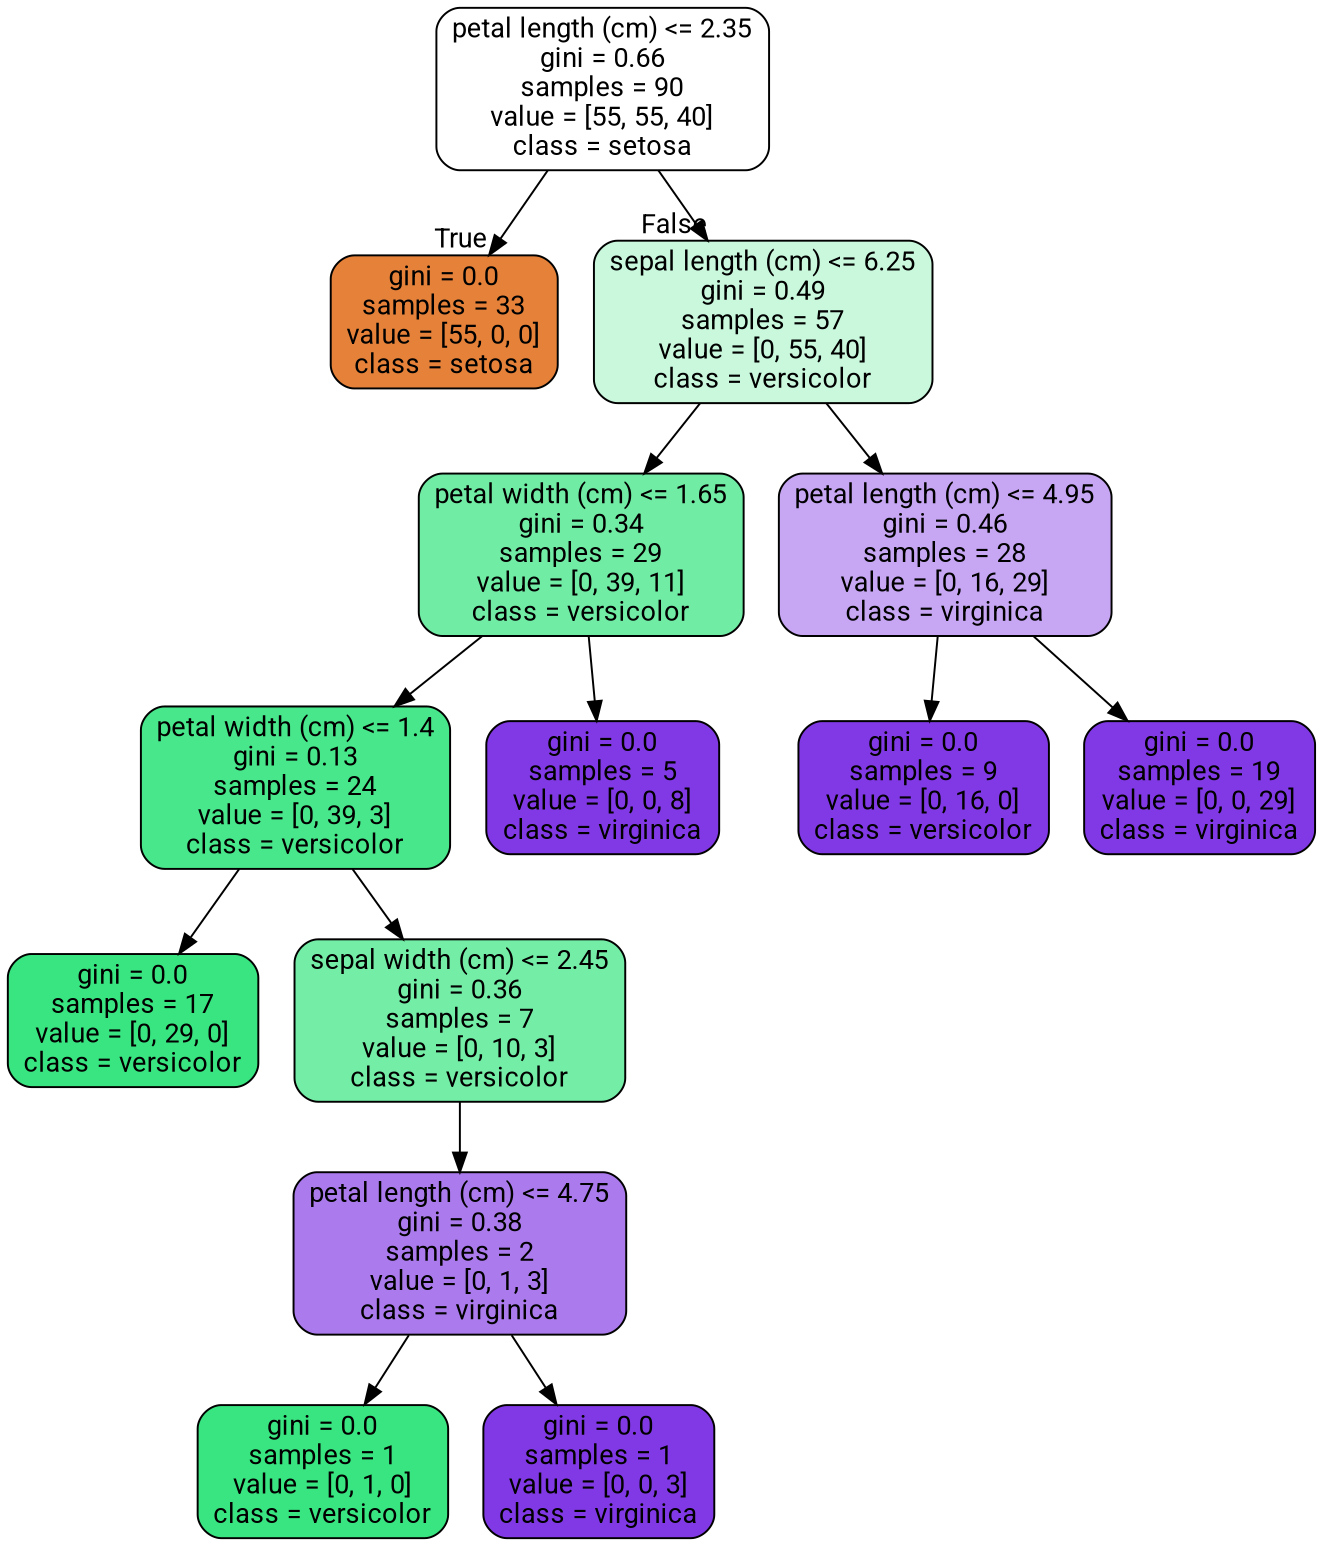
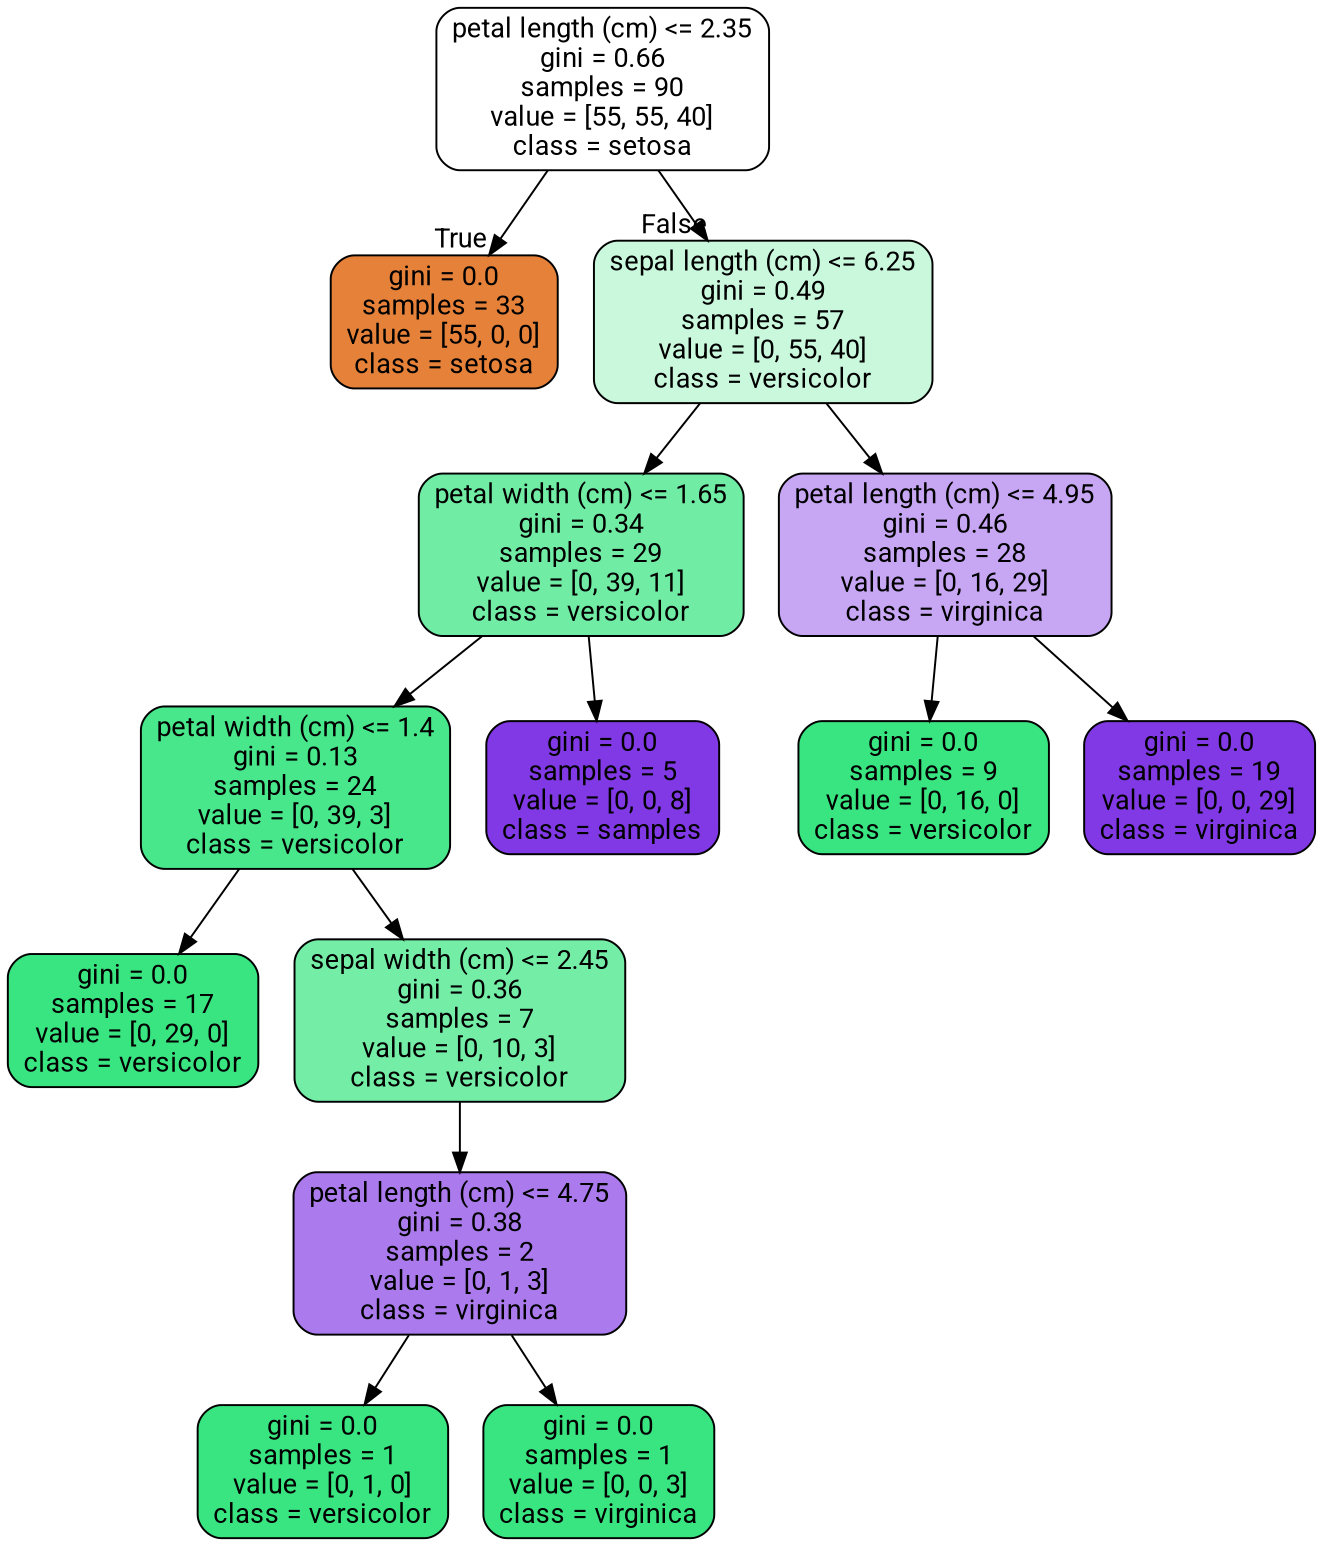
(603, 788) -> (603, 788)
(924, 788) -> (924, 788)
(599, 1472) -> (599, 1472)
